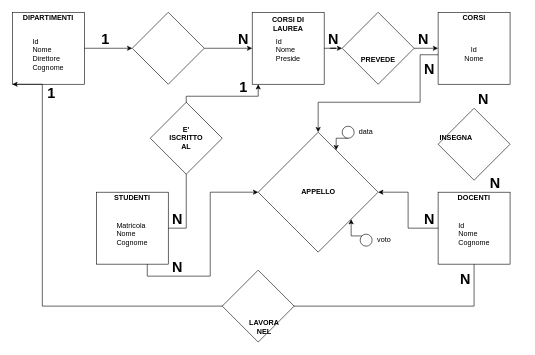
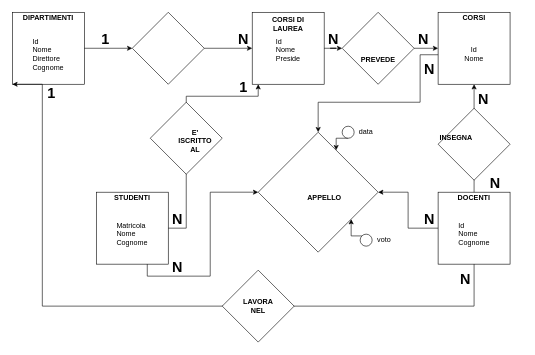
none -> (474, 89)
(186, 138) -> (195, 141)
(318, 192) -> (324, 198)
(264, 327) -> (258, 306)
